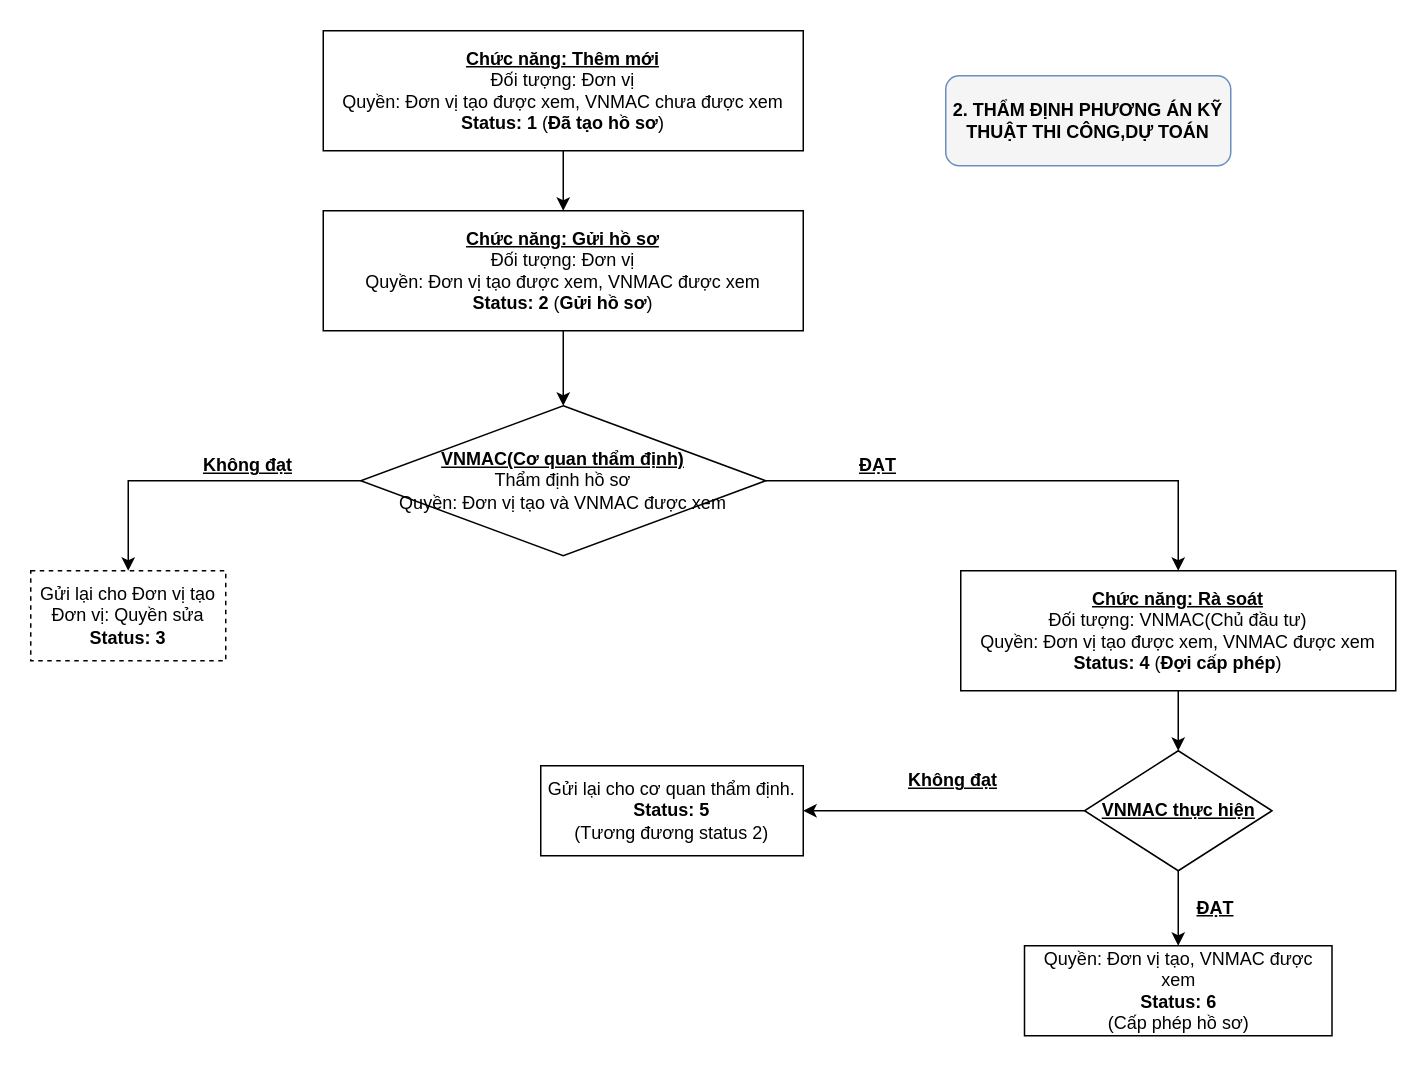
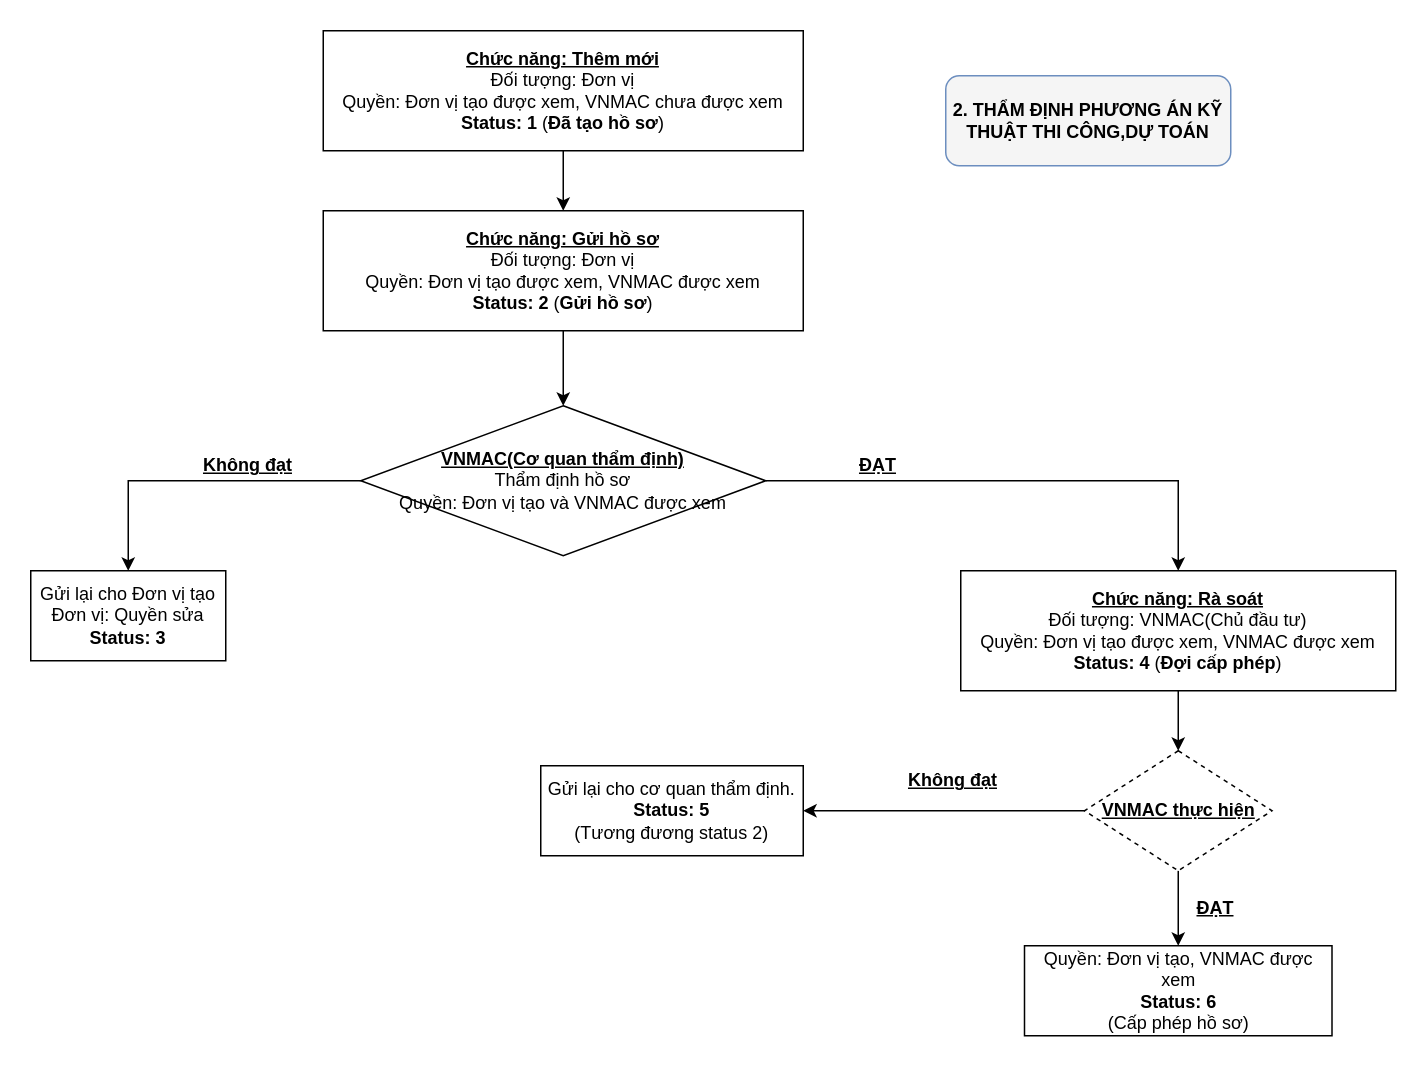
(128, 616) -> (128, 616)
(1178, 811) -> (1178, 811)
